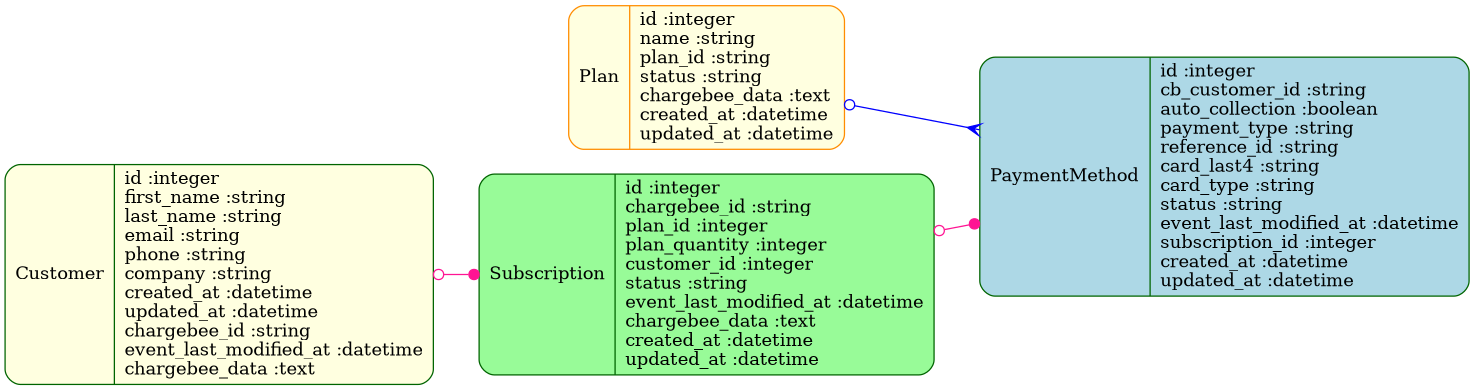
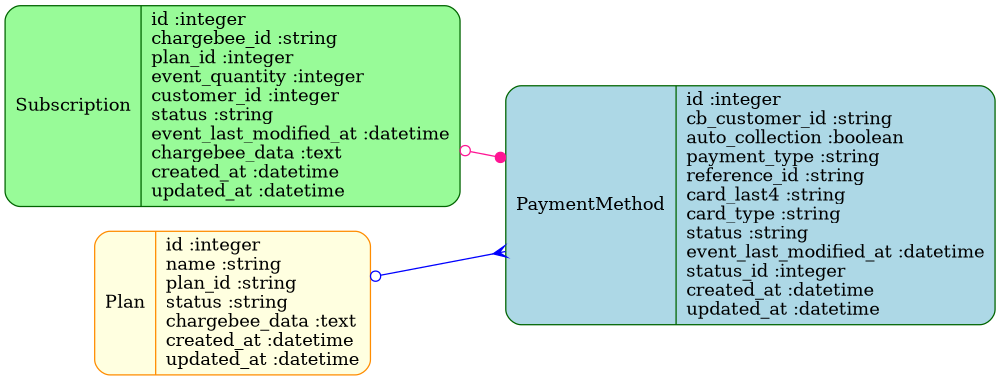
(1268, 243) -> (766, 271)
(726, 245) -> (258, 77)
(219, 274) -> none
